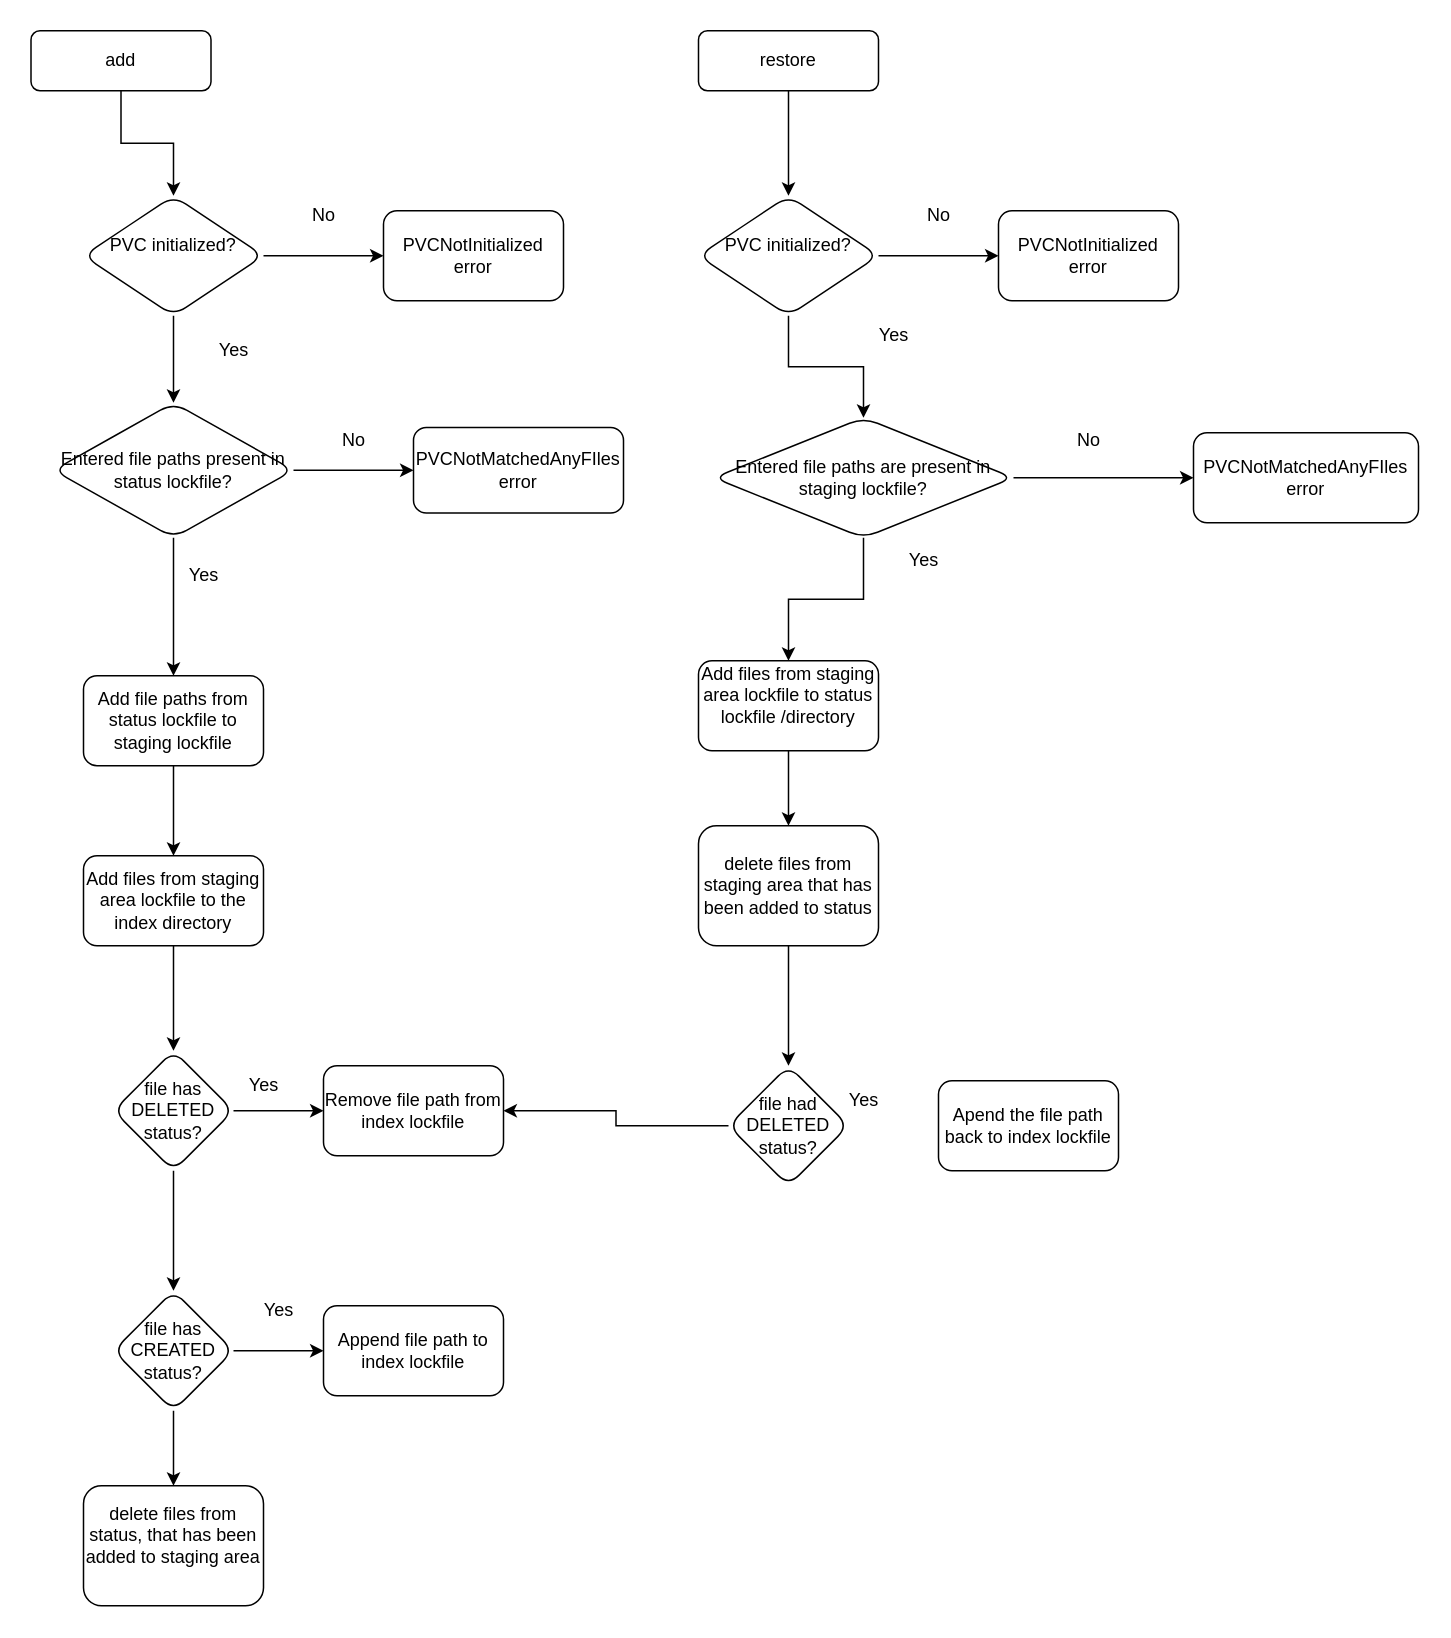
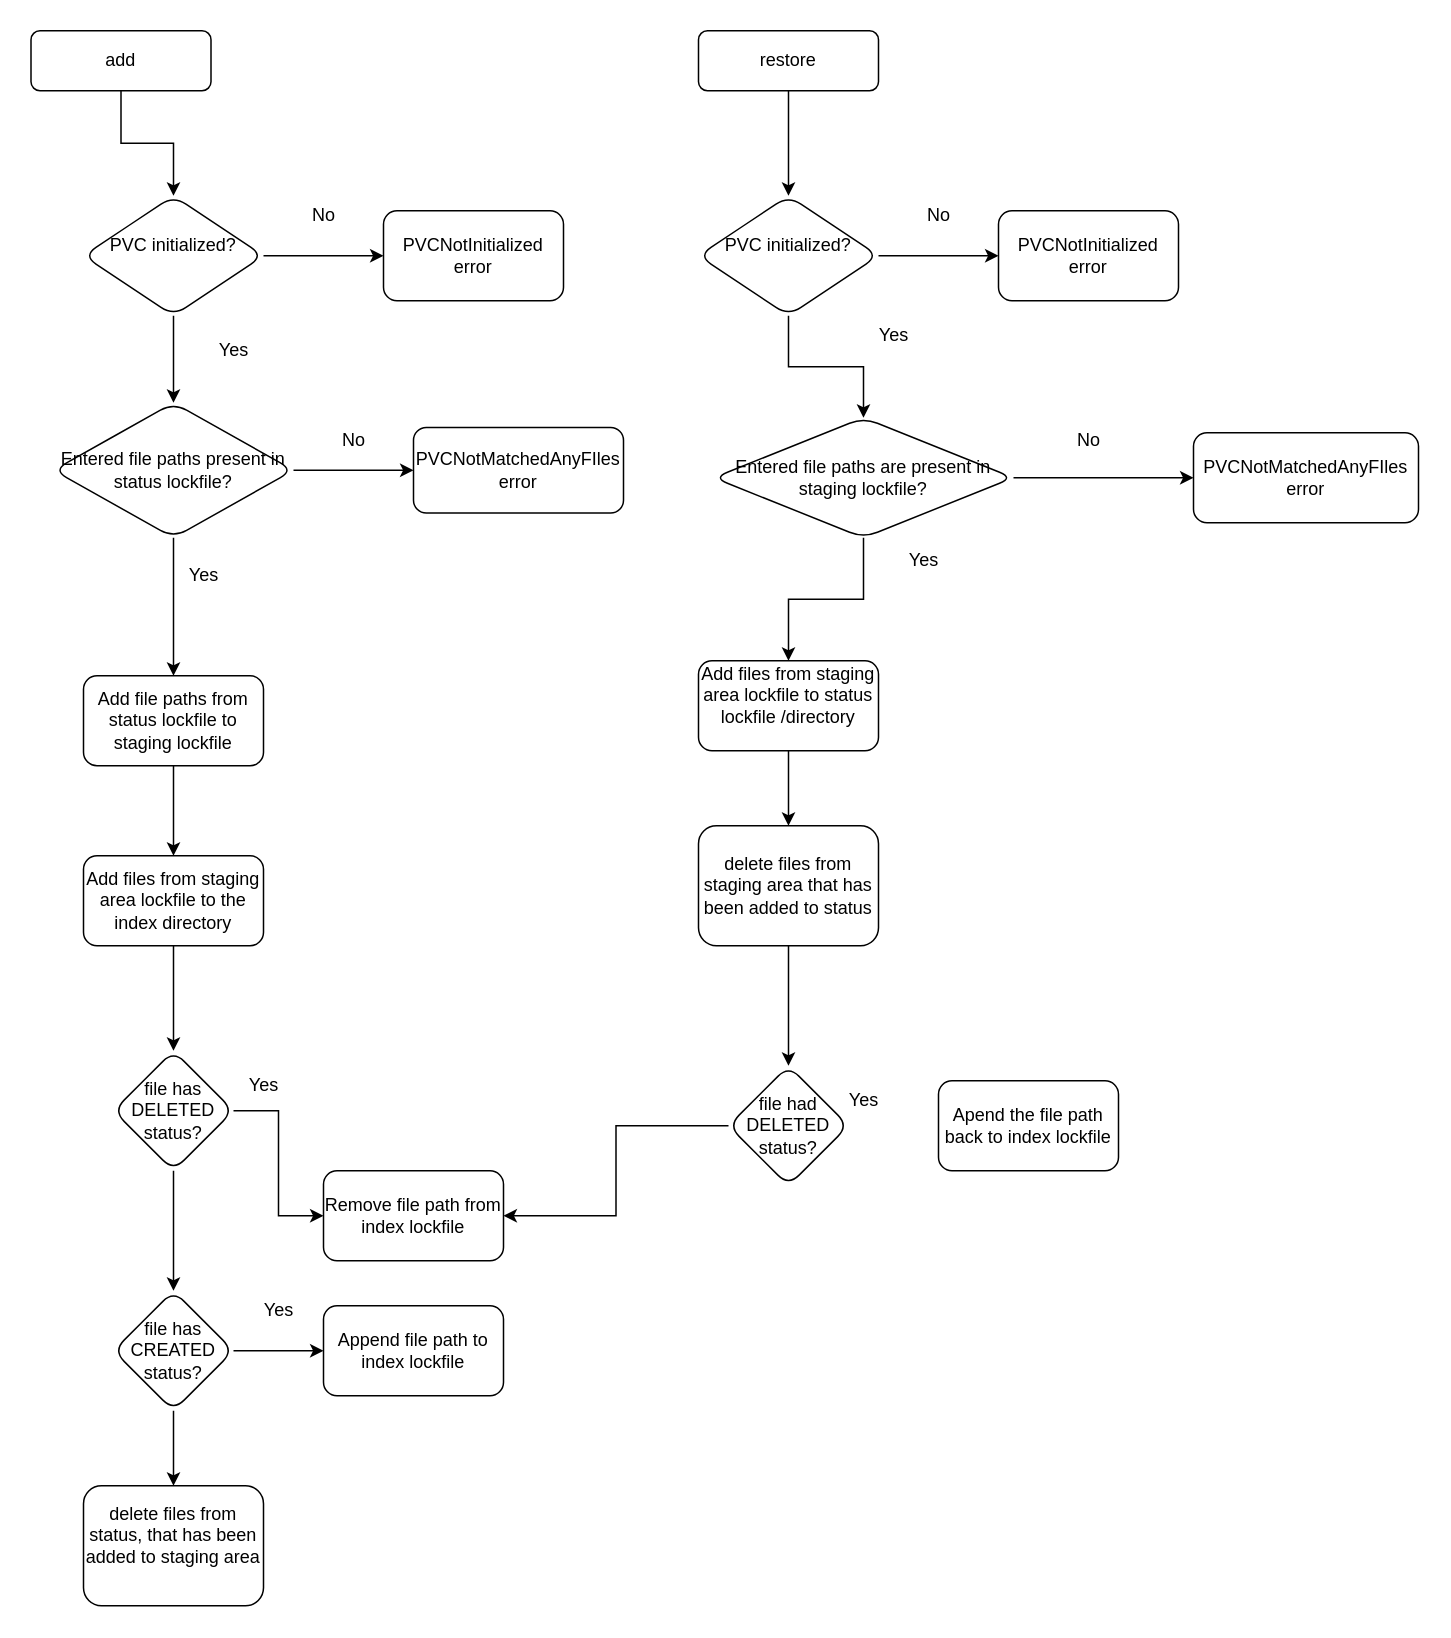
(413, 1111) -> (413, 1216)
